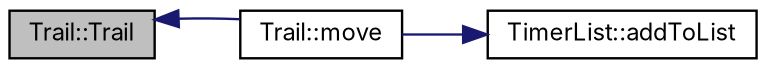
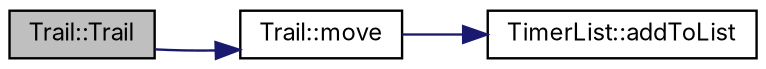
(209, 18) -> (185, 50)
